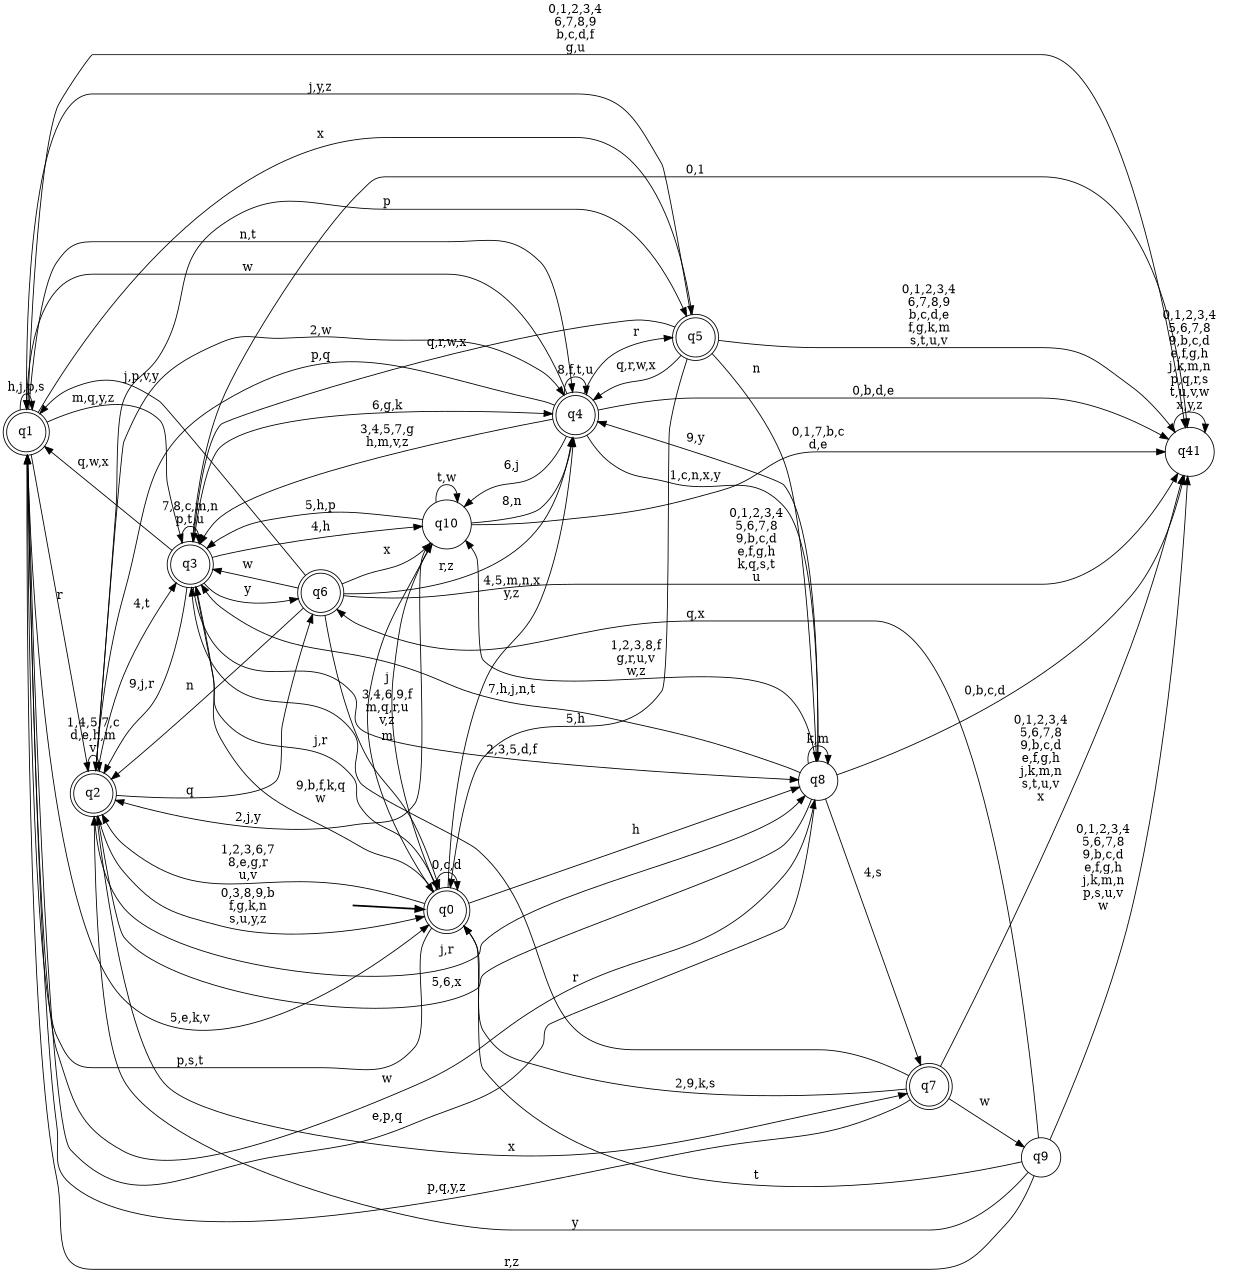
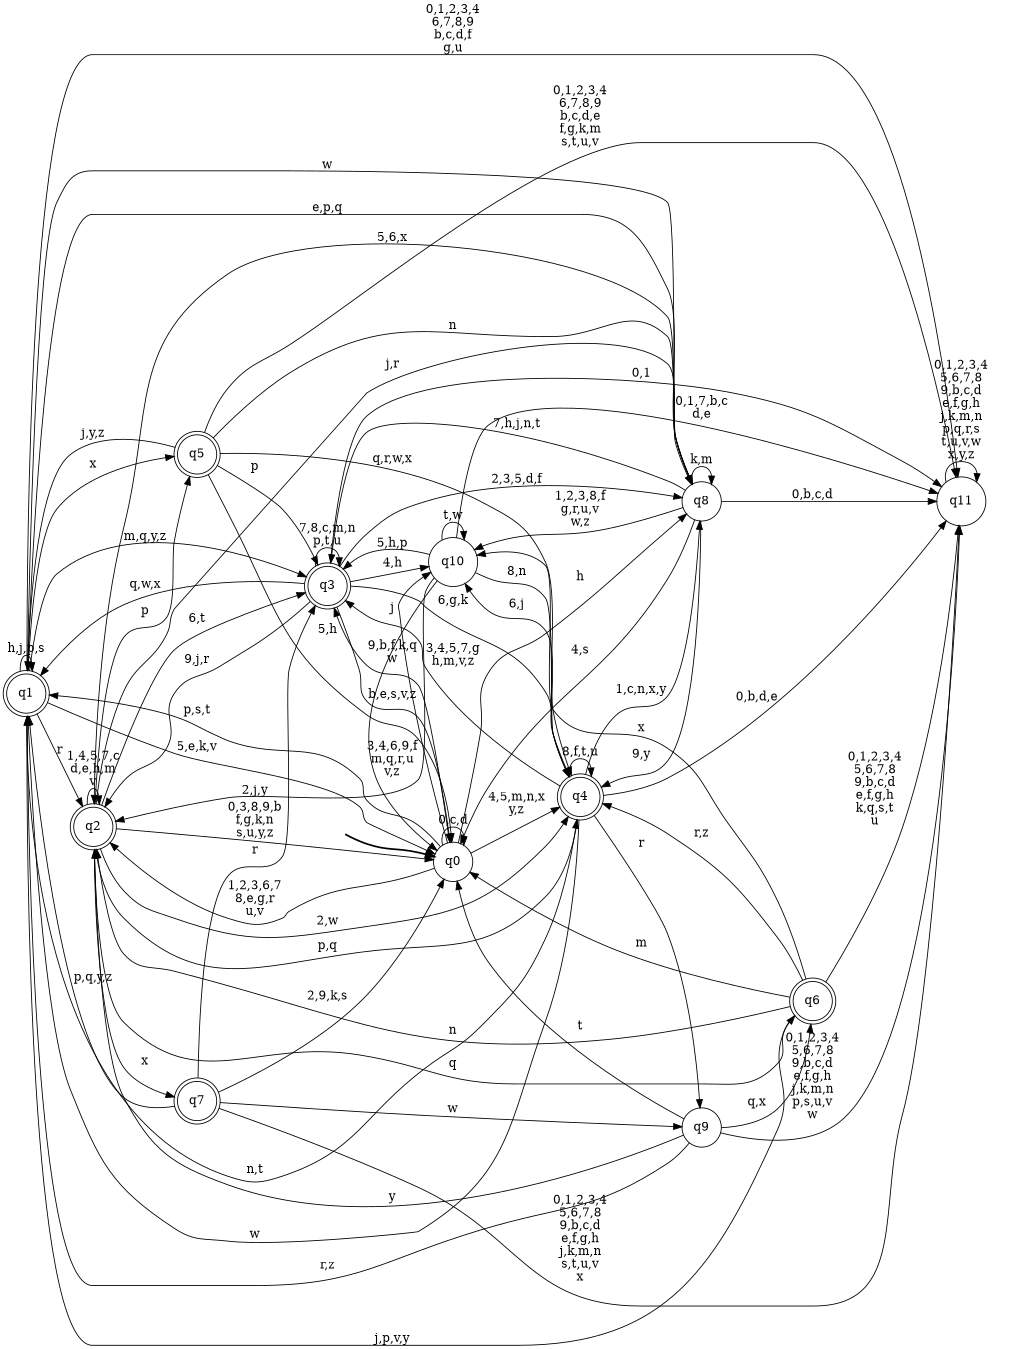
(447, 343) -> (255, 467)
(615, 353) -> (672, 948)
(1190, 452) -> (961, 501)
(260, 580) -> none
(244, 602) -> none
(142, 604) -> (197, 619)
(321, 741) -> (392, 695)
(447, 911) -> (453, 862)
(872, 928) -> (583, 680)
